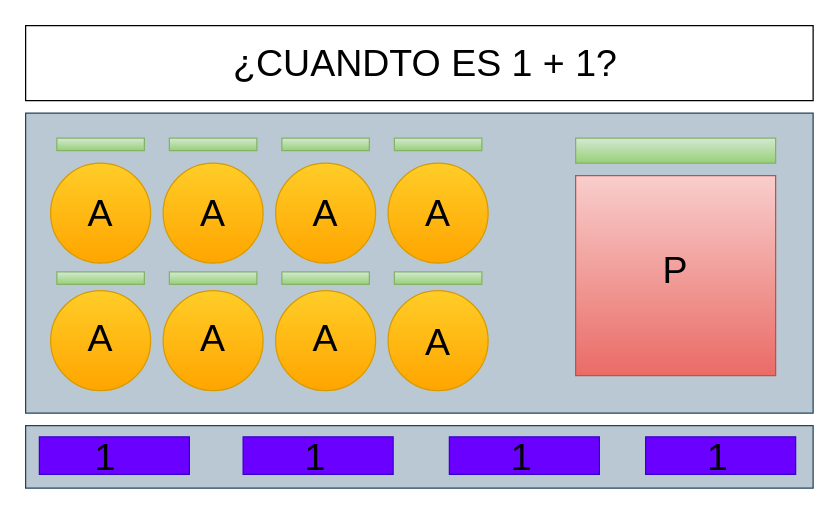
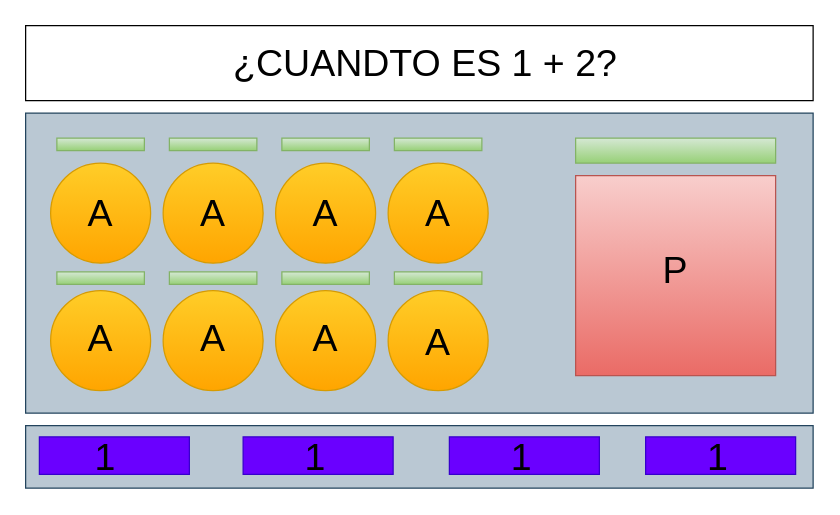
(426, 63) -> (426, 63)
